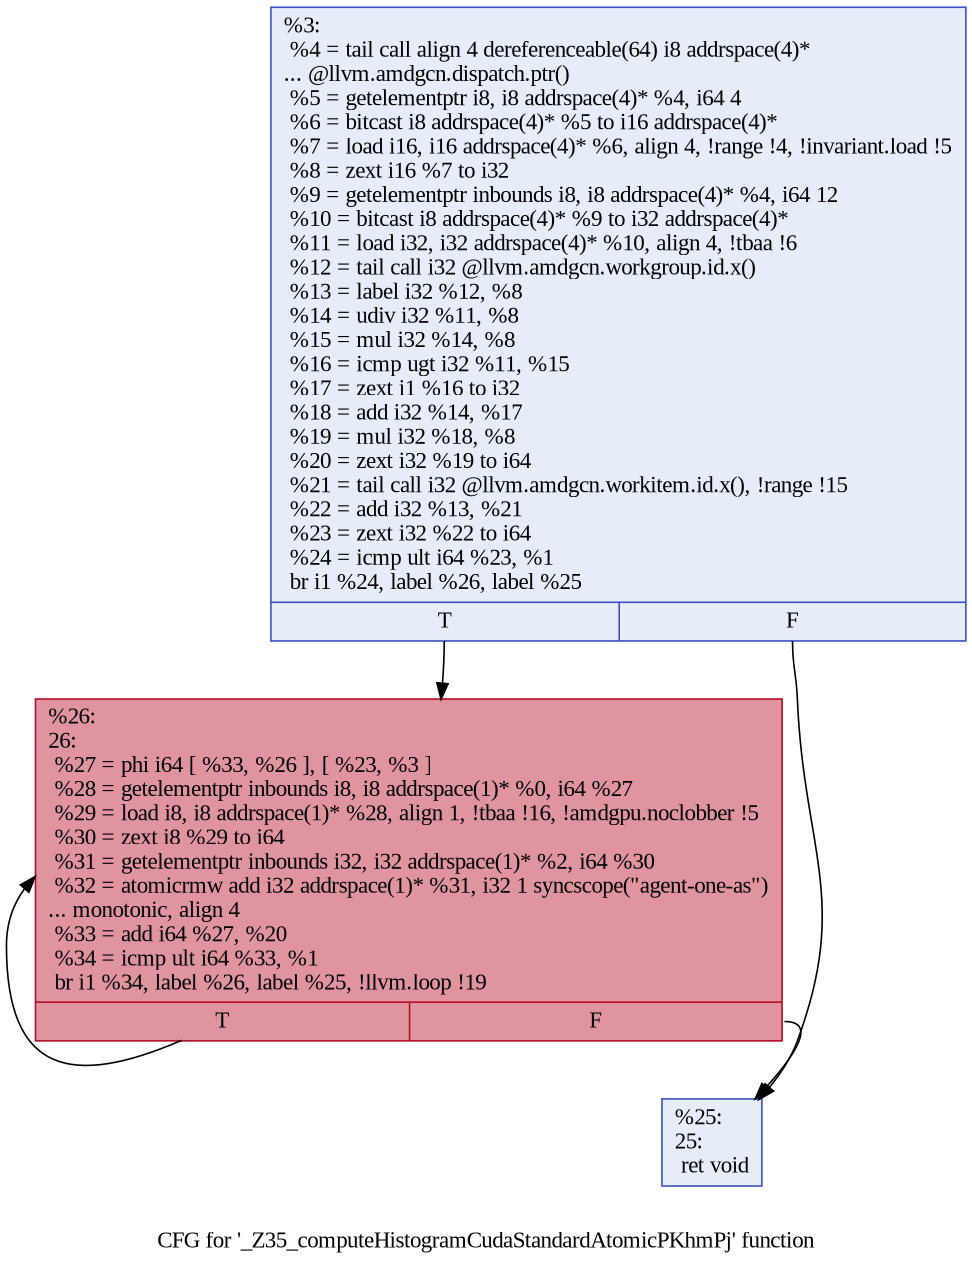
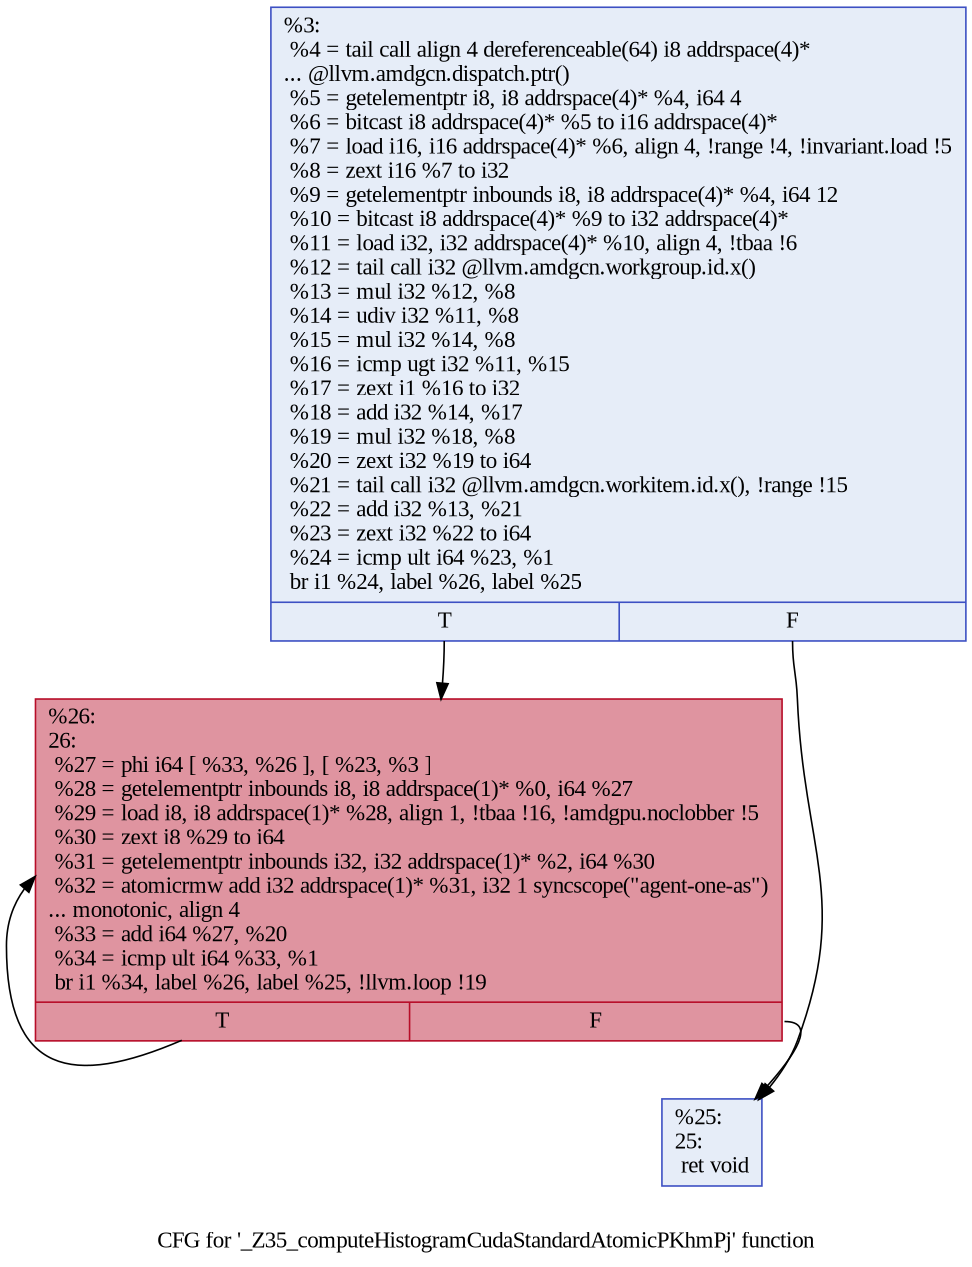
(403, 292) -> (400, 292)
